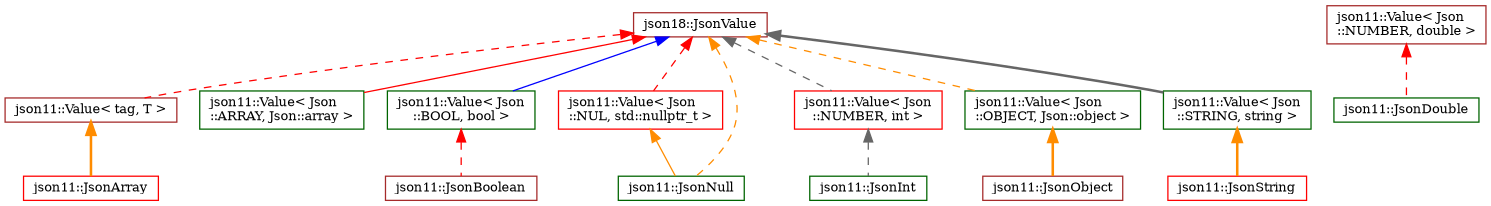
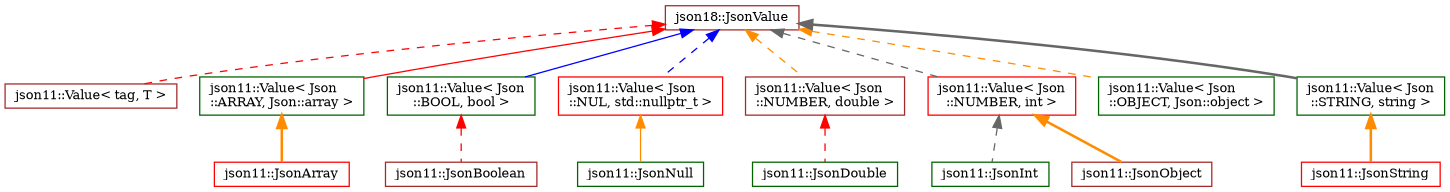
(669, 69) -> (686, 58)
(736, 117) -> (779, 58)
(91, 156) -> (282, 145)
(1053, 159) -> (1084, 142)
